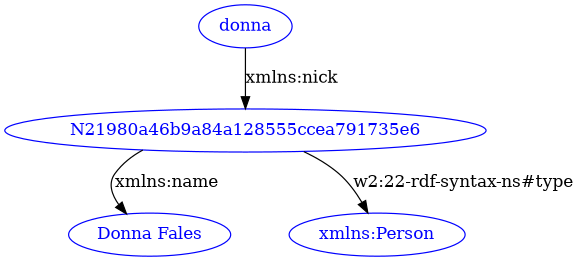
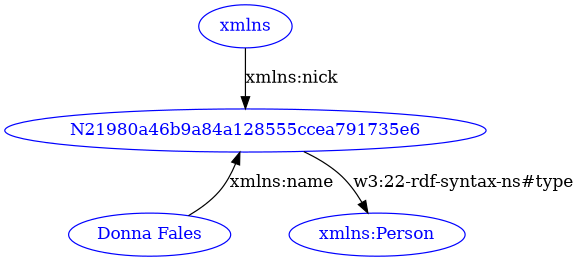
(245, 26) -> (245, 26)
(116, 172) -> (217, 194)
(463, 183) -> (463, 183)
